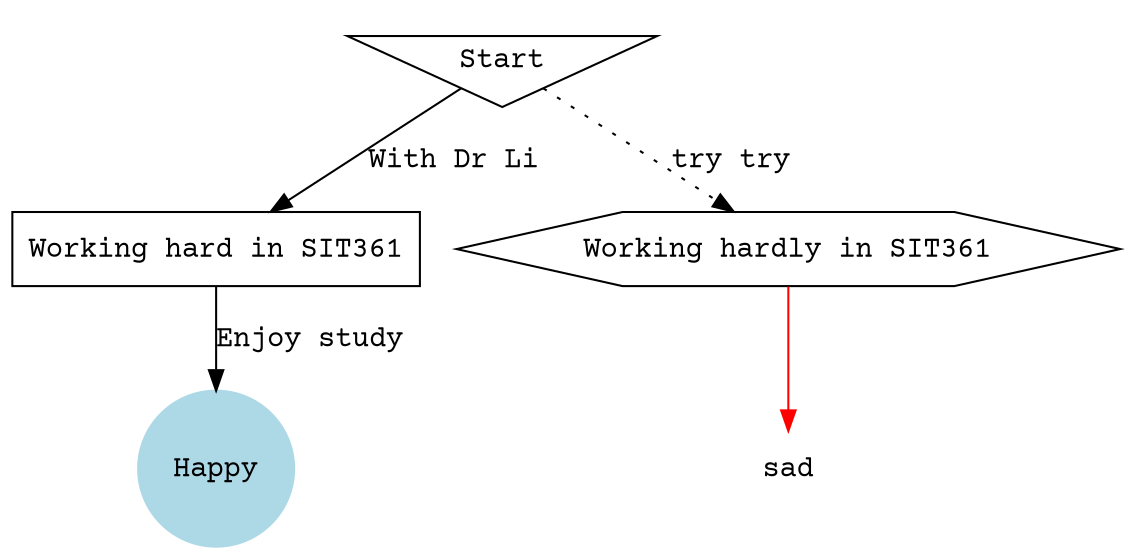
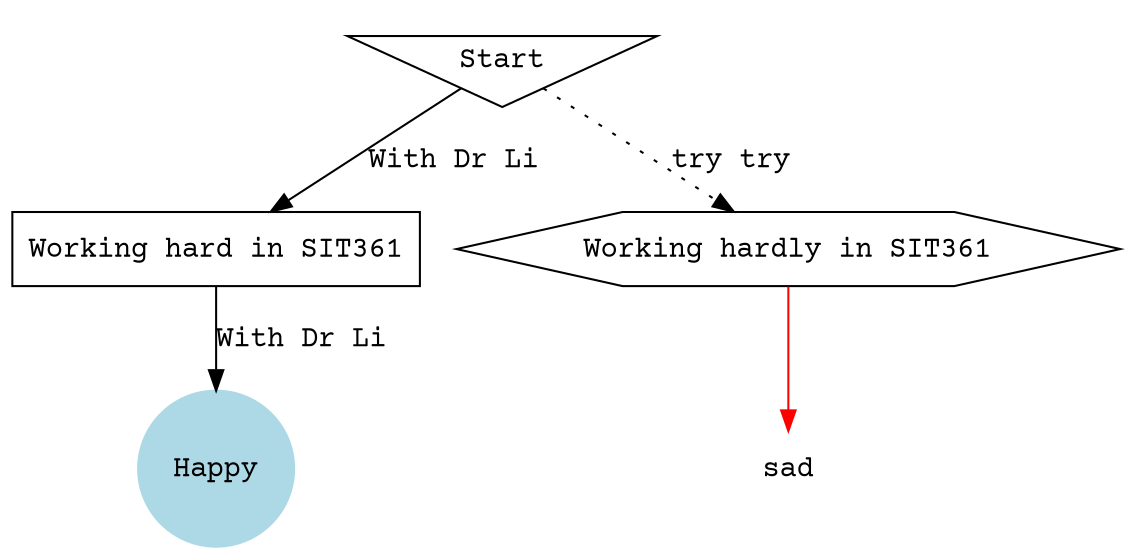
(310, 339) -> (302, 339)
